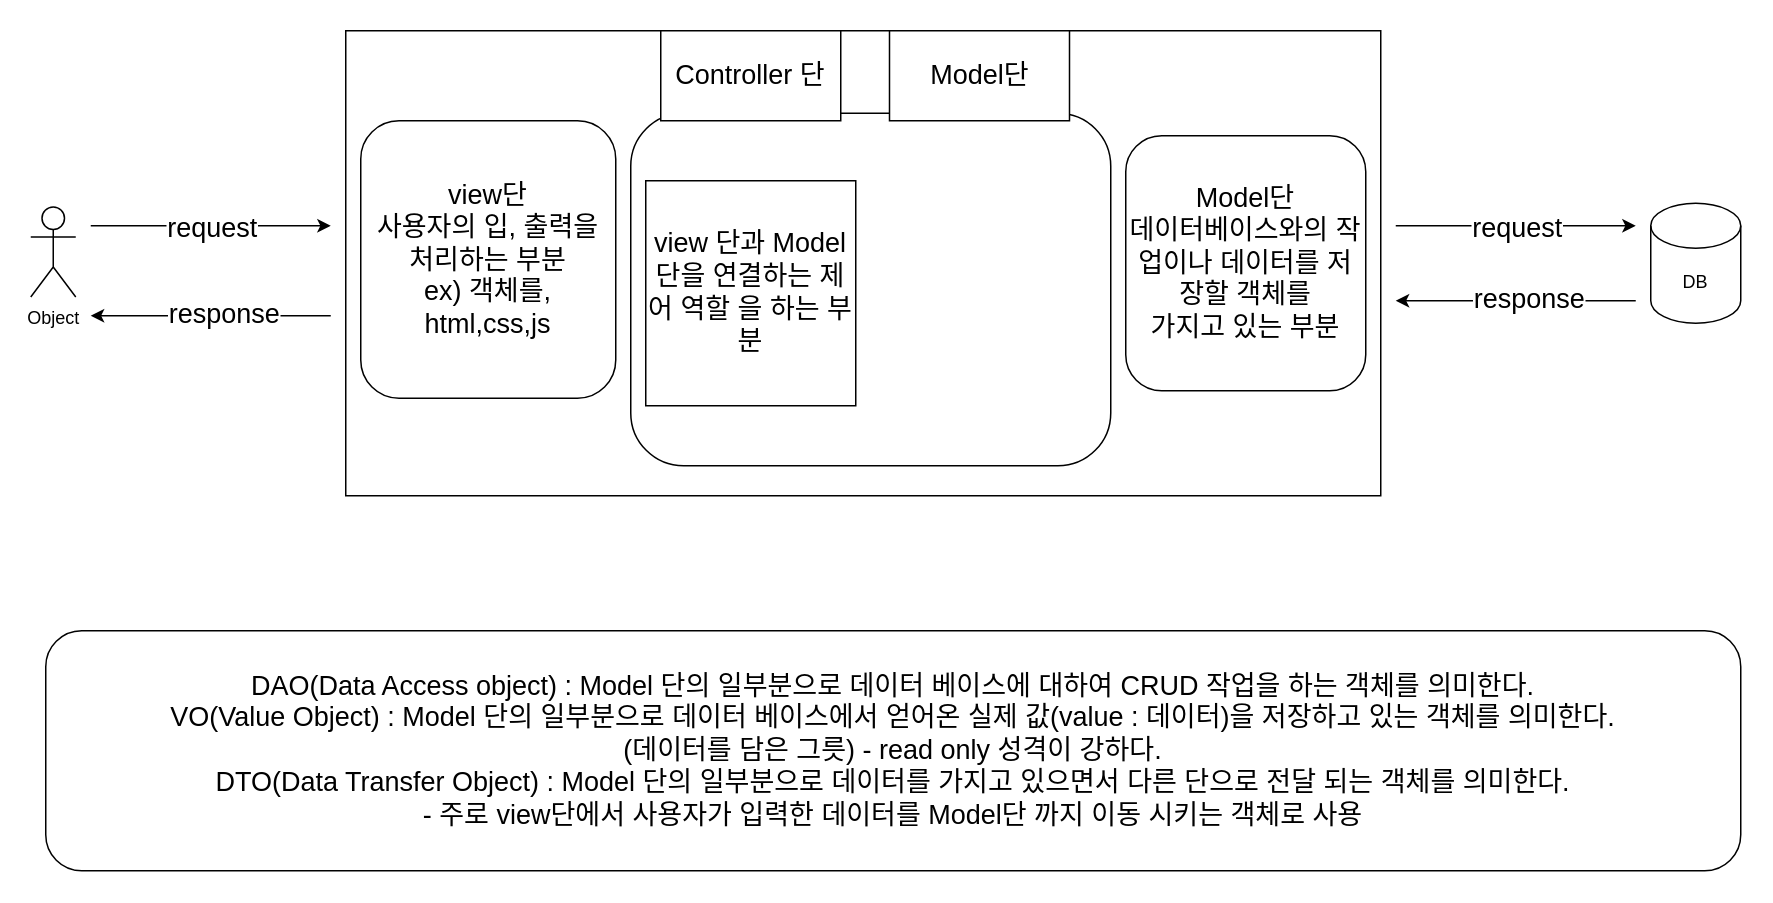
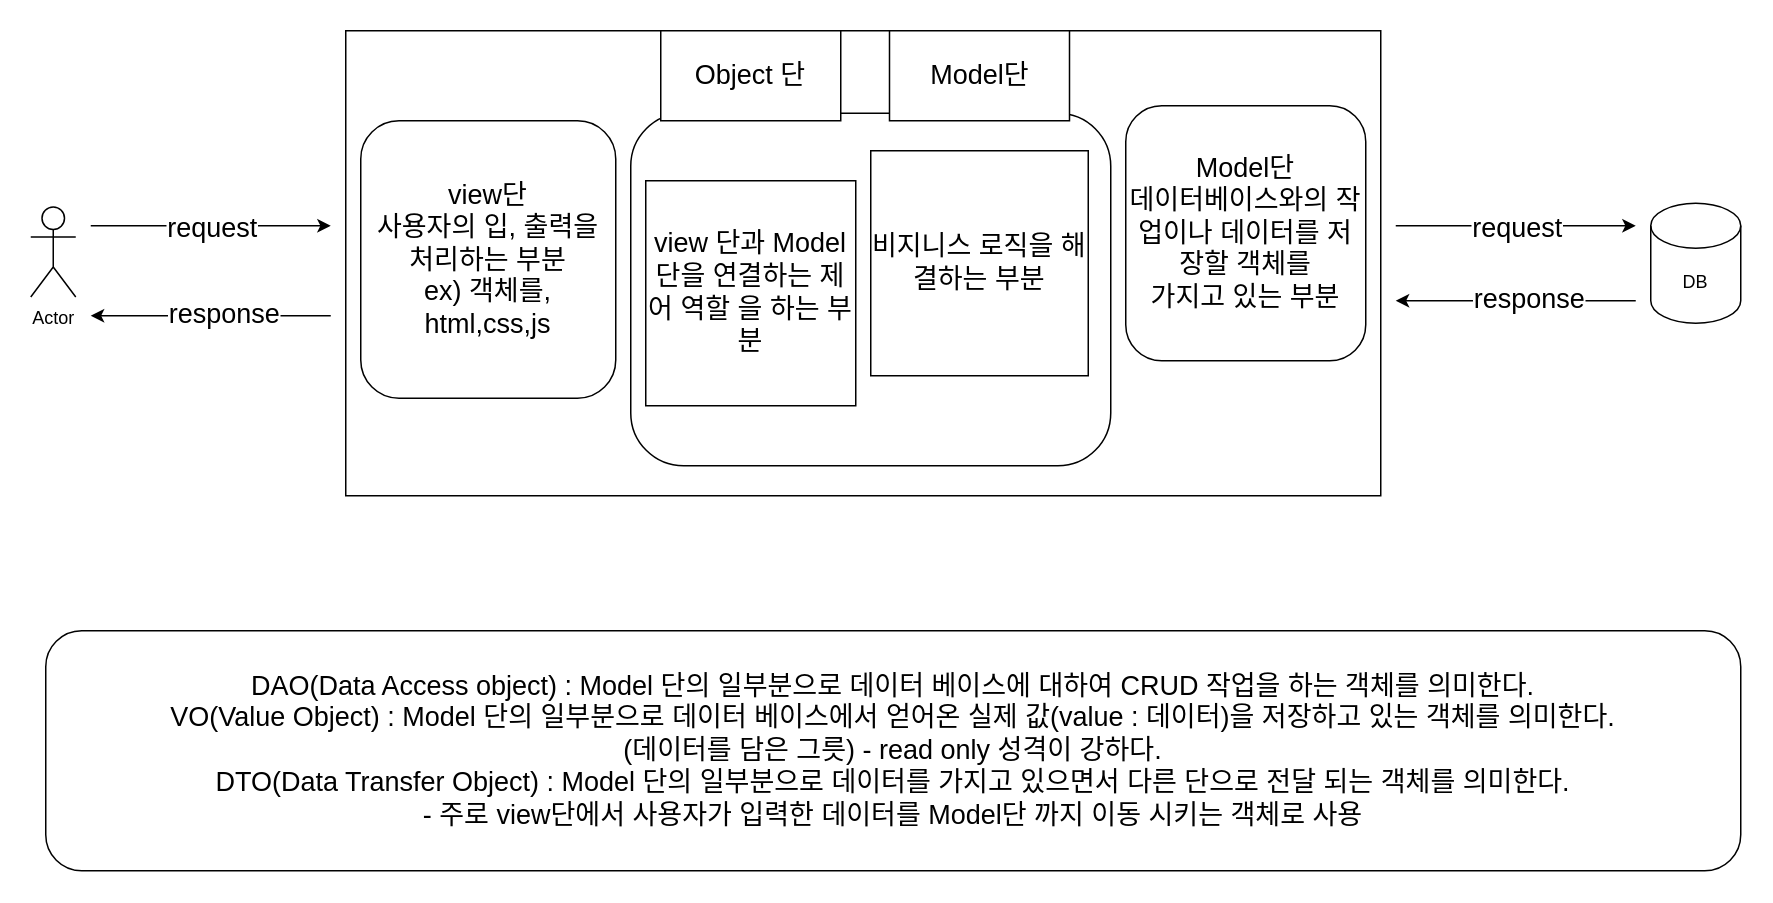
(751, 76) -> (751, 76)
none -> (980, 263)
(1246, 263) -> (1246, 233)
(54, 319) -> (54, 319)
